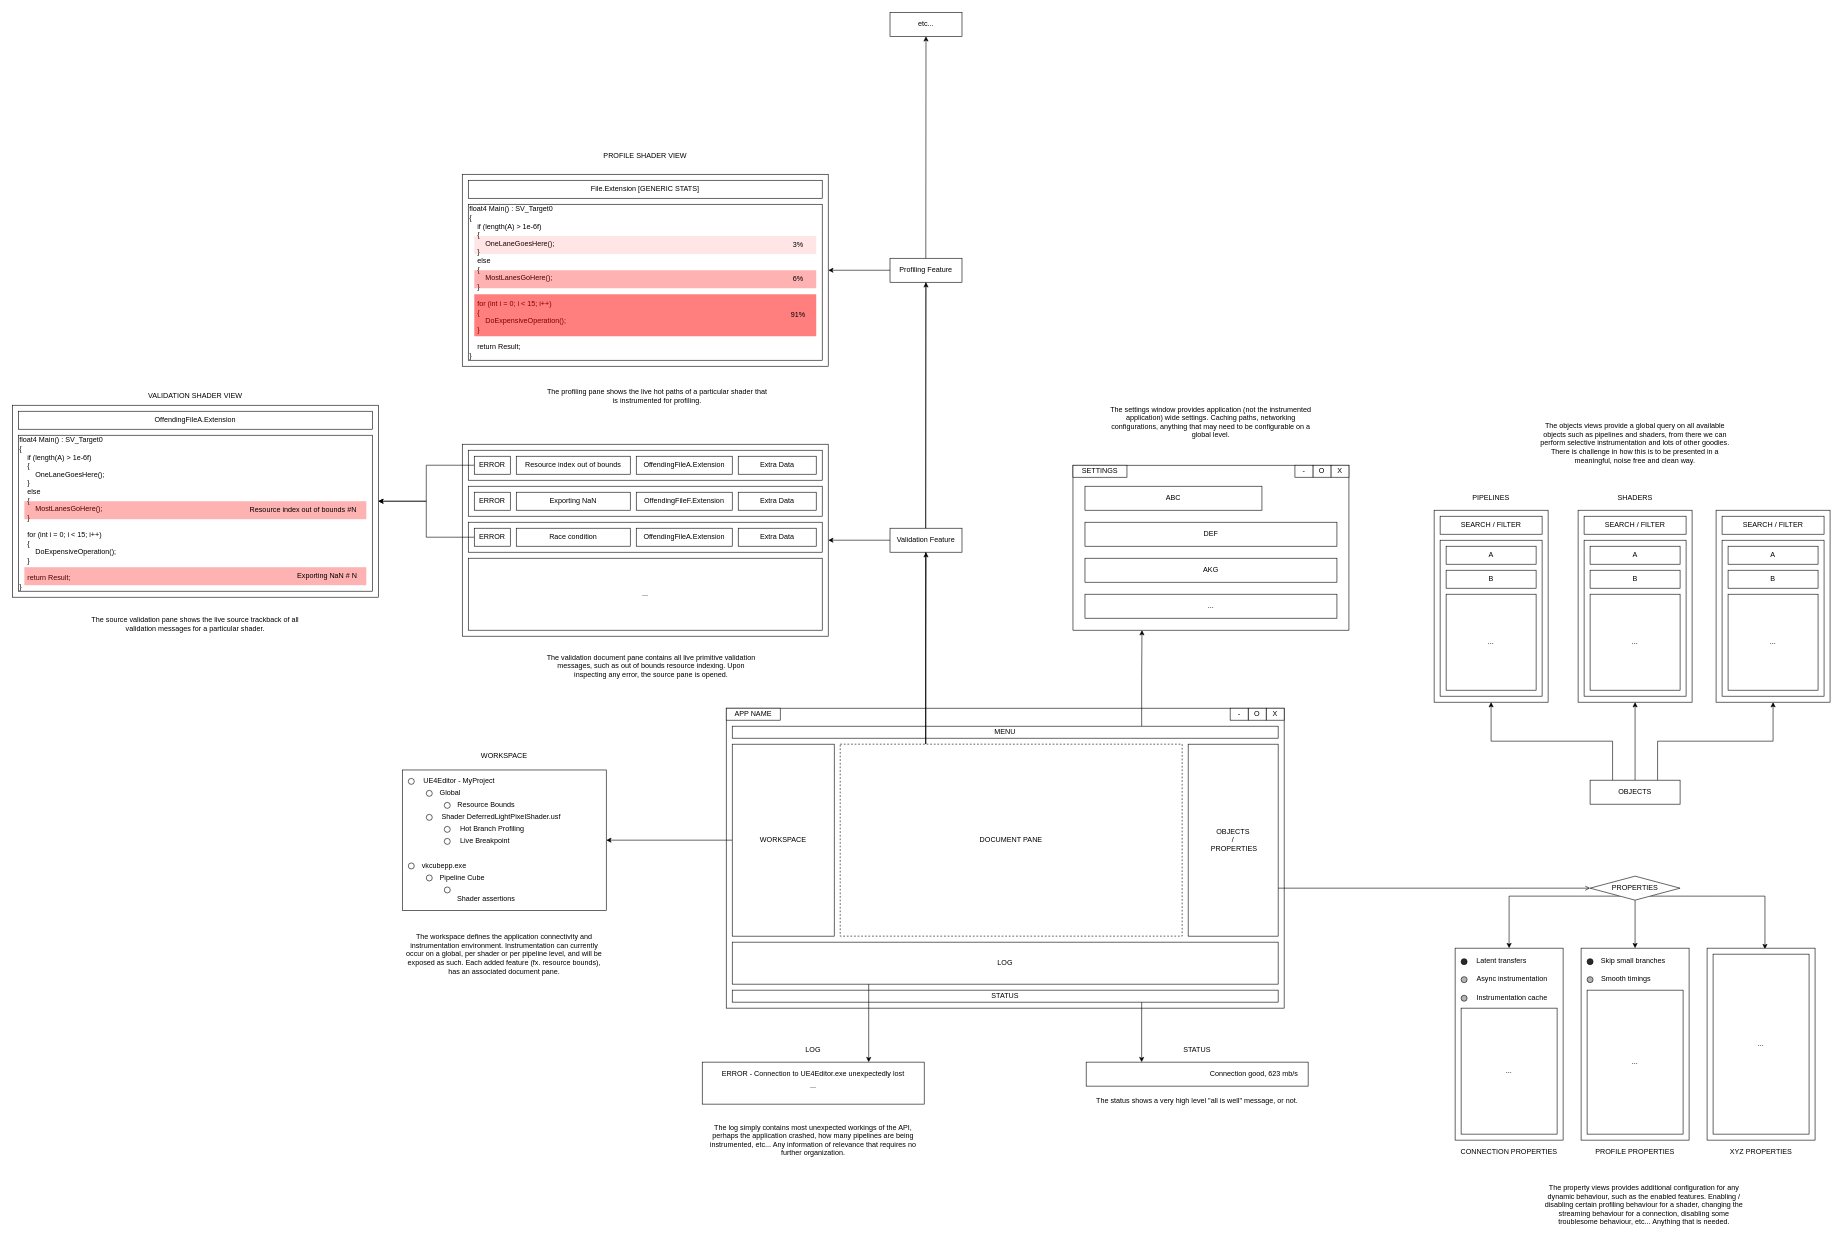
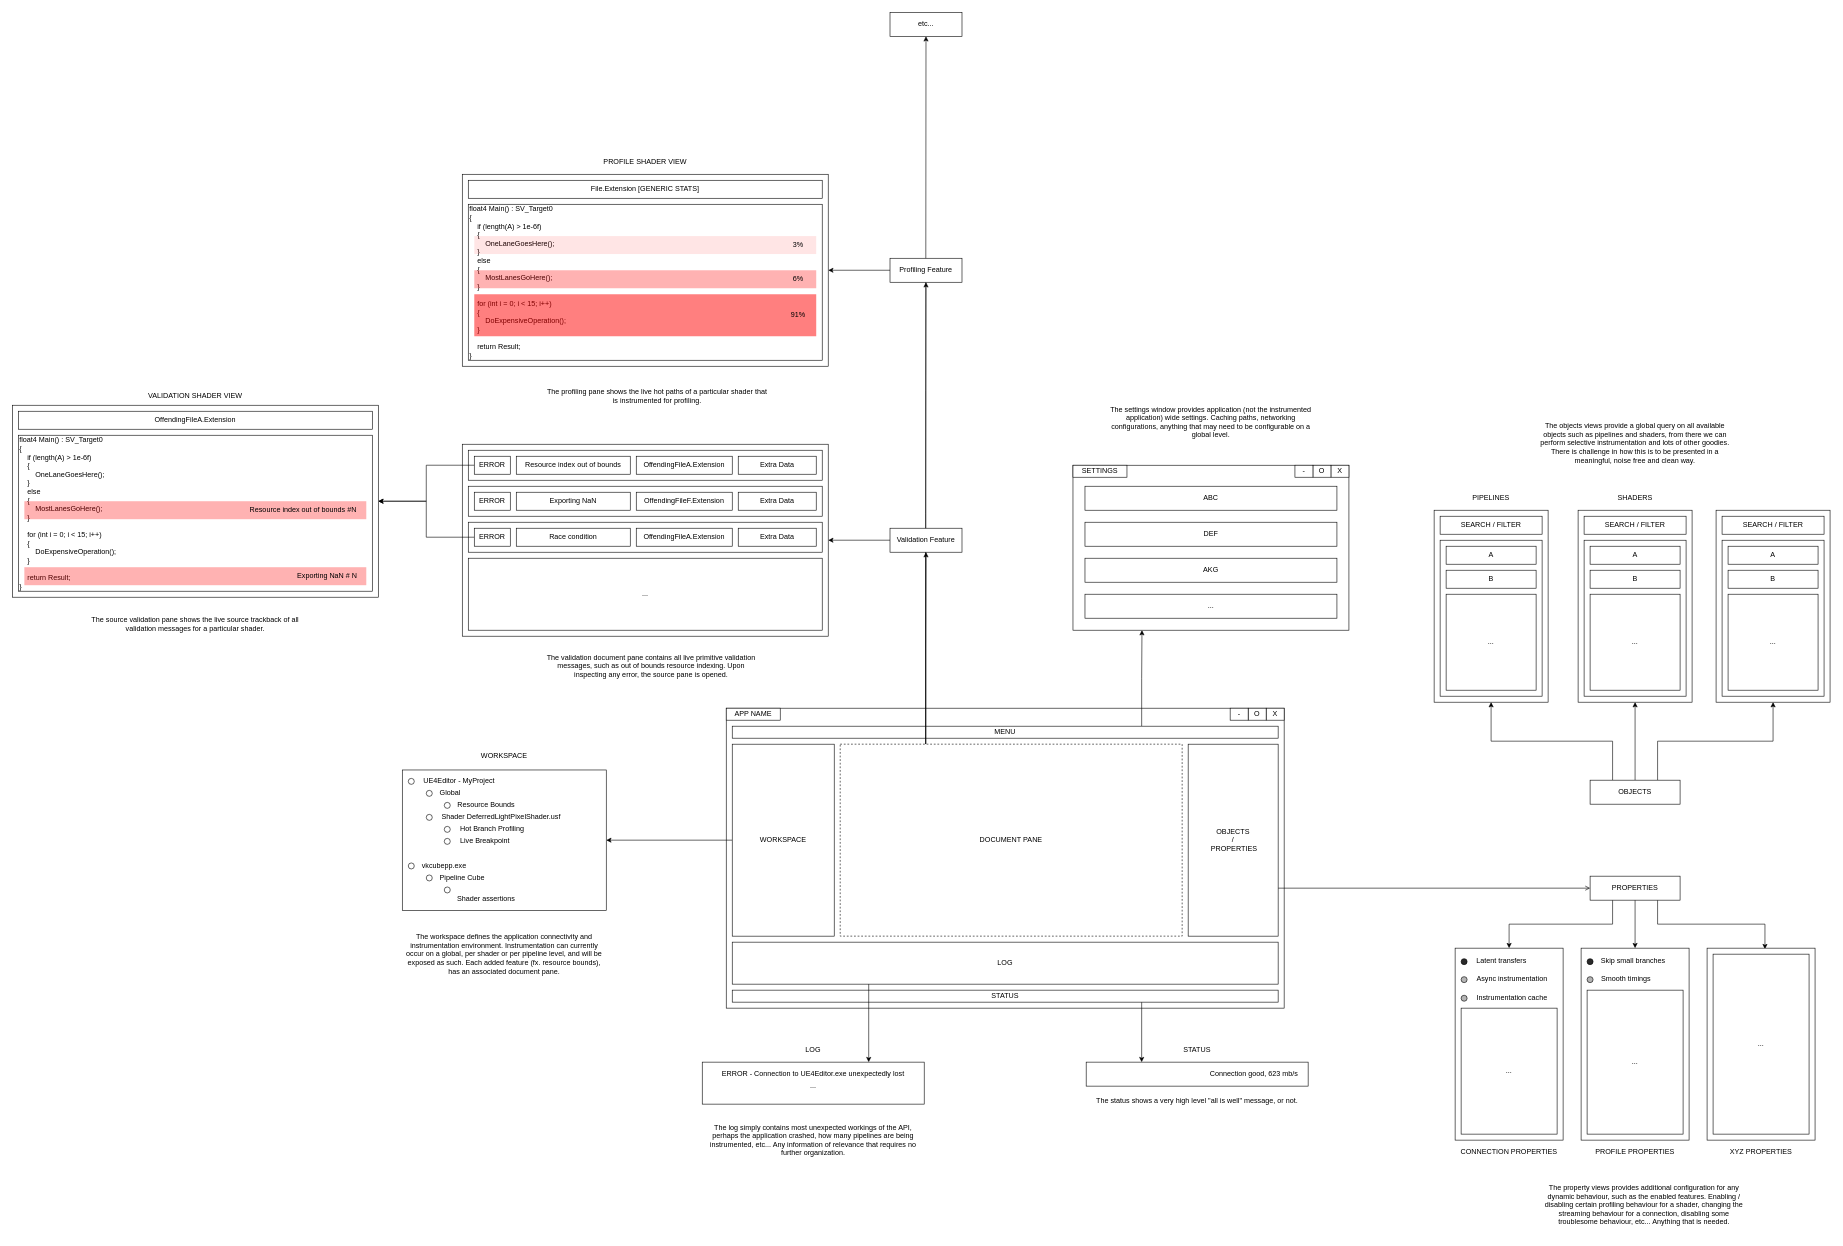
(645, 156) -> (645, 162)
(1174, 498) -> (1211, 498)
(1635, 888) -> (1635, 888)
